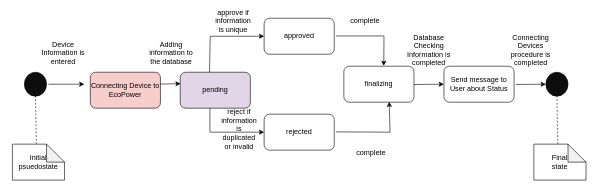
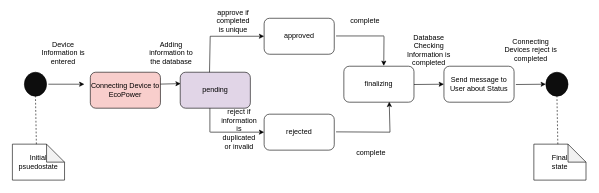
(233, 21) -> (233, 21)
(531, 50) -> (531, 50)
